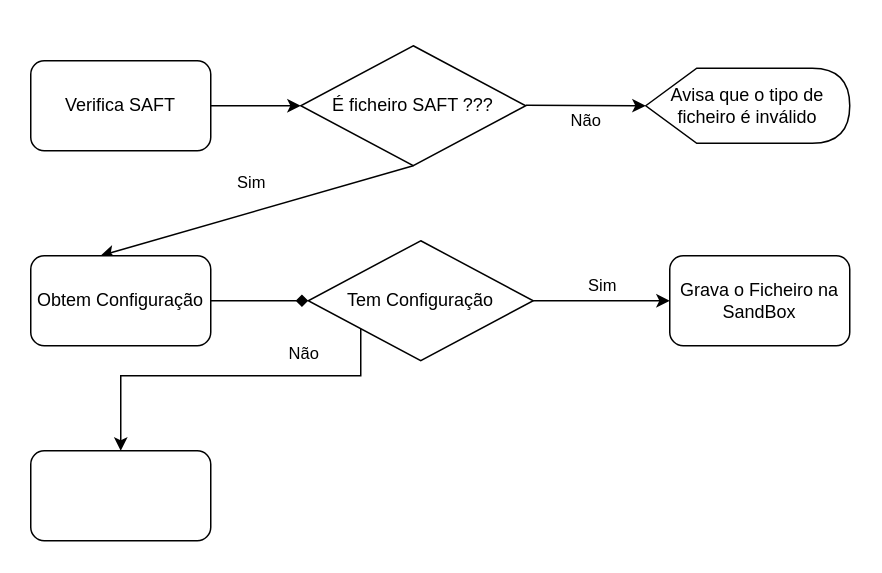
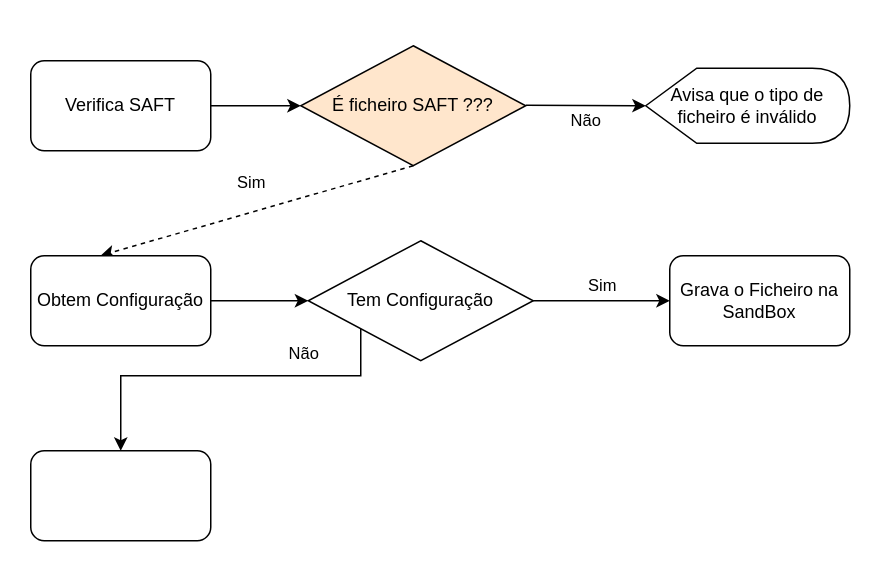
(413, 106) -> (413, 106)
(260, 210) -> (260, 210)
(296, 301) -> (297, 301)
